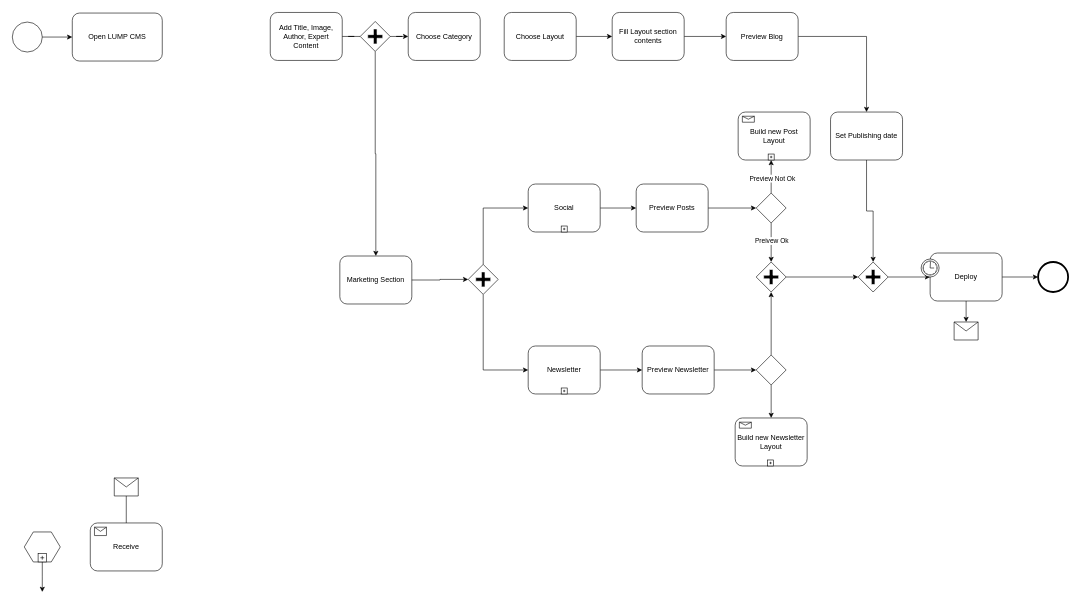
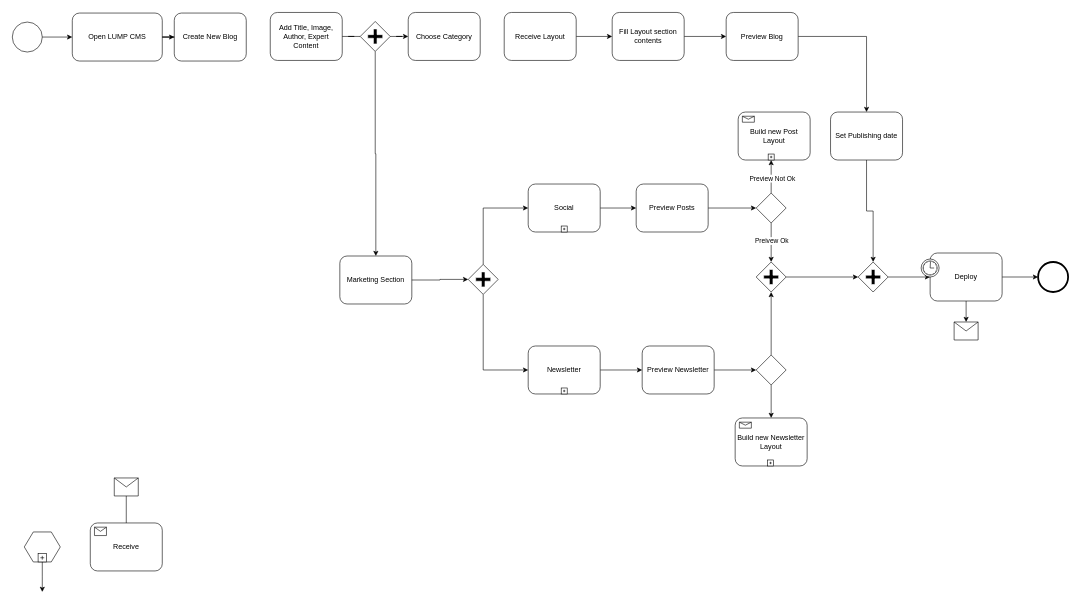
(540, 36) -> (540, 36)
none -> (170, 37)
none -> (210, 37)
